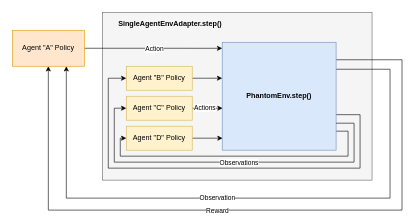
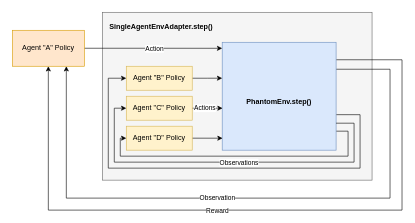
(168, 24) -> (159, 27)
(279, 96) -> (279, 102)
